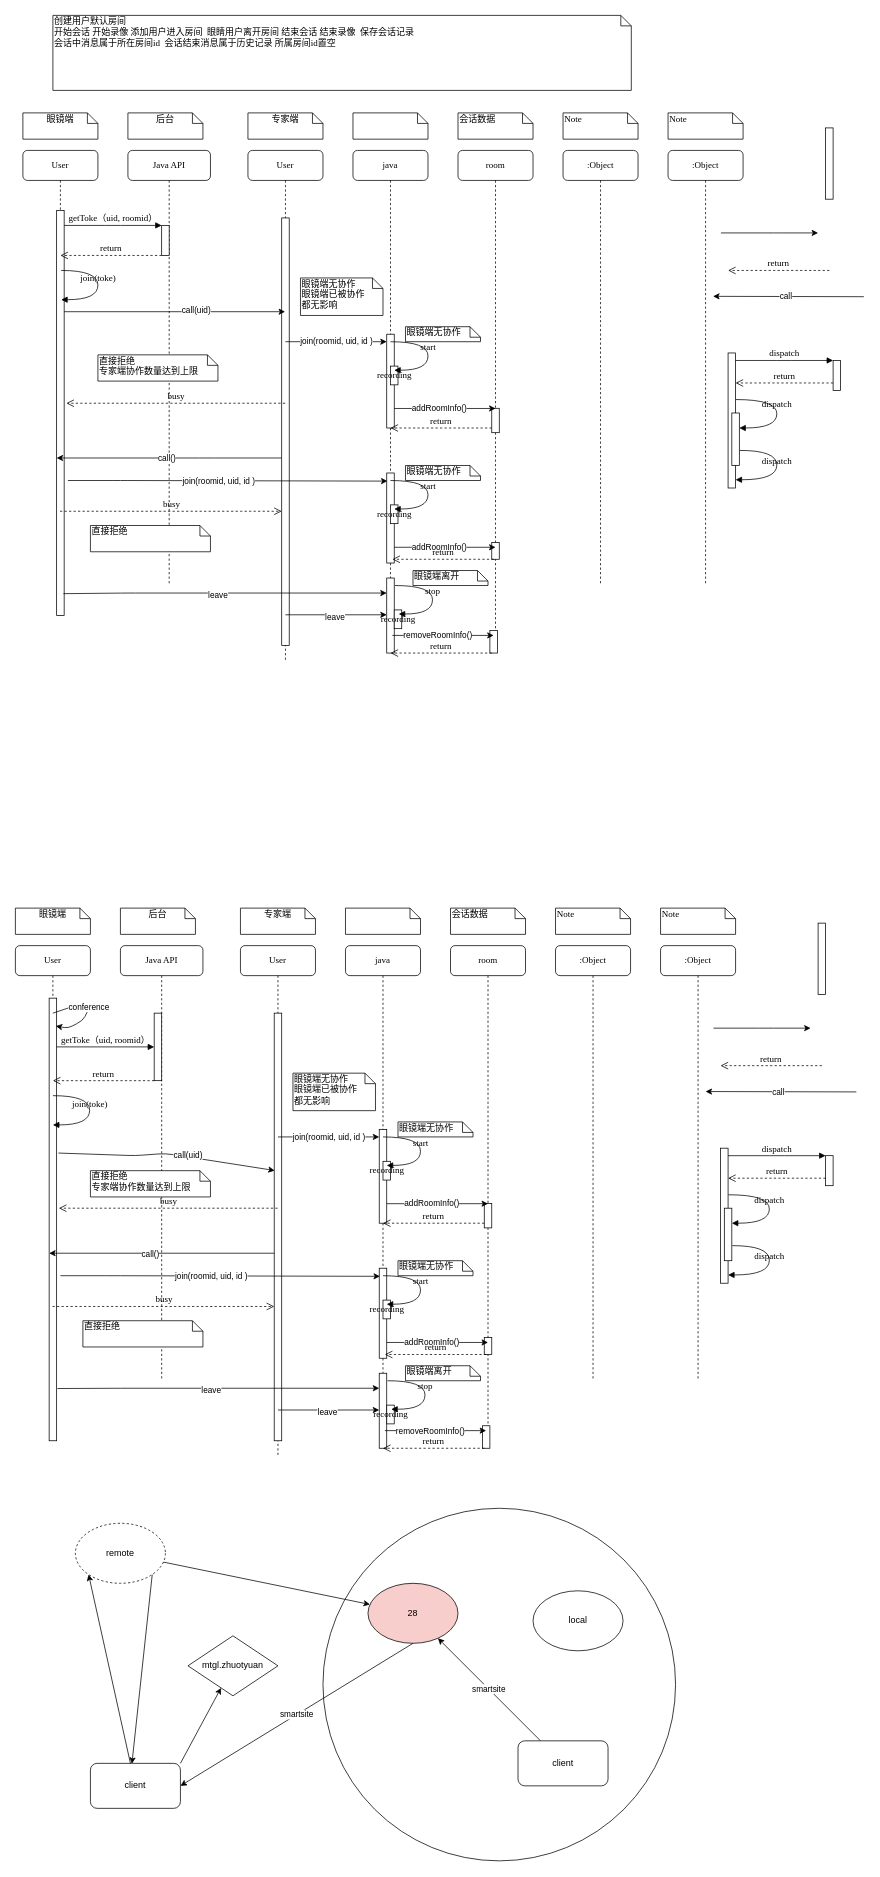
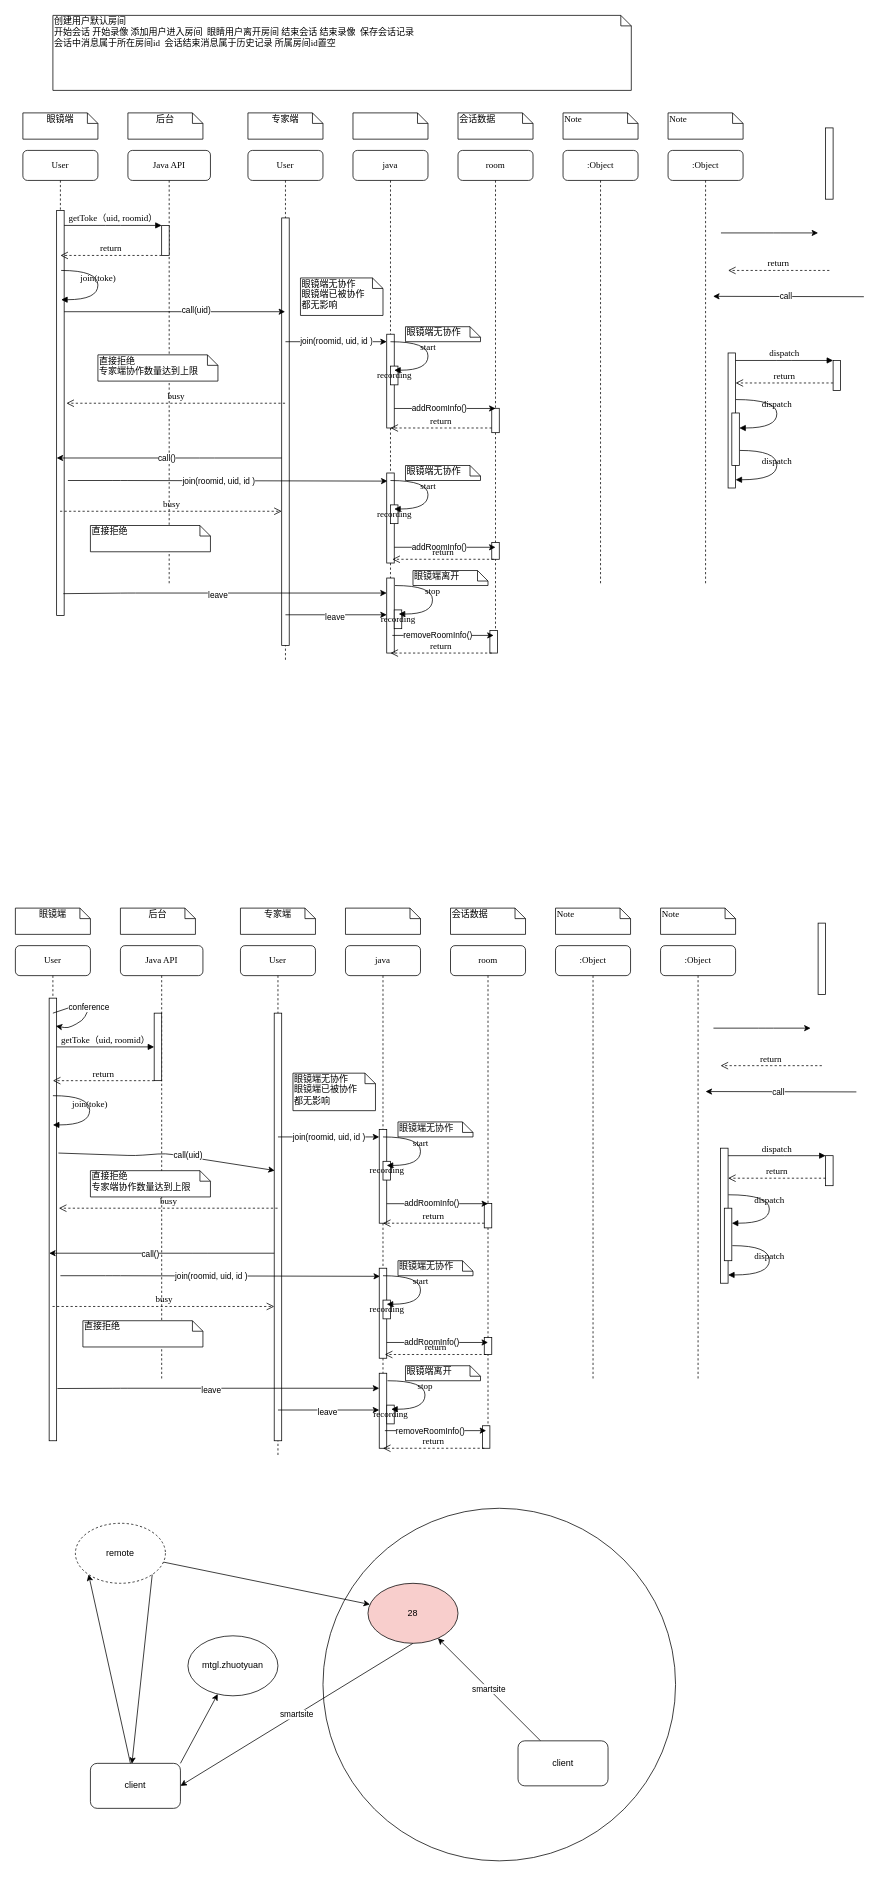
(578, 1620) -> none
(233, 1665) -> (233, 1665)
